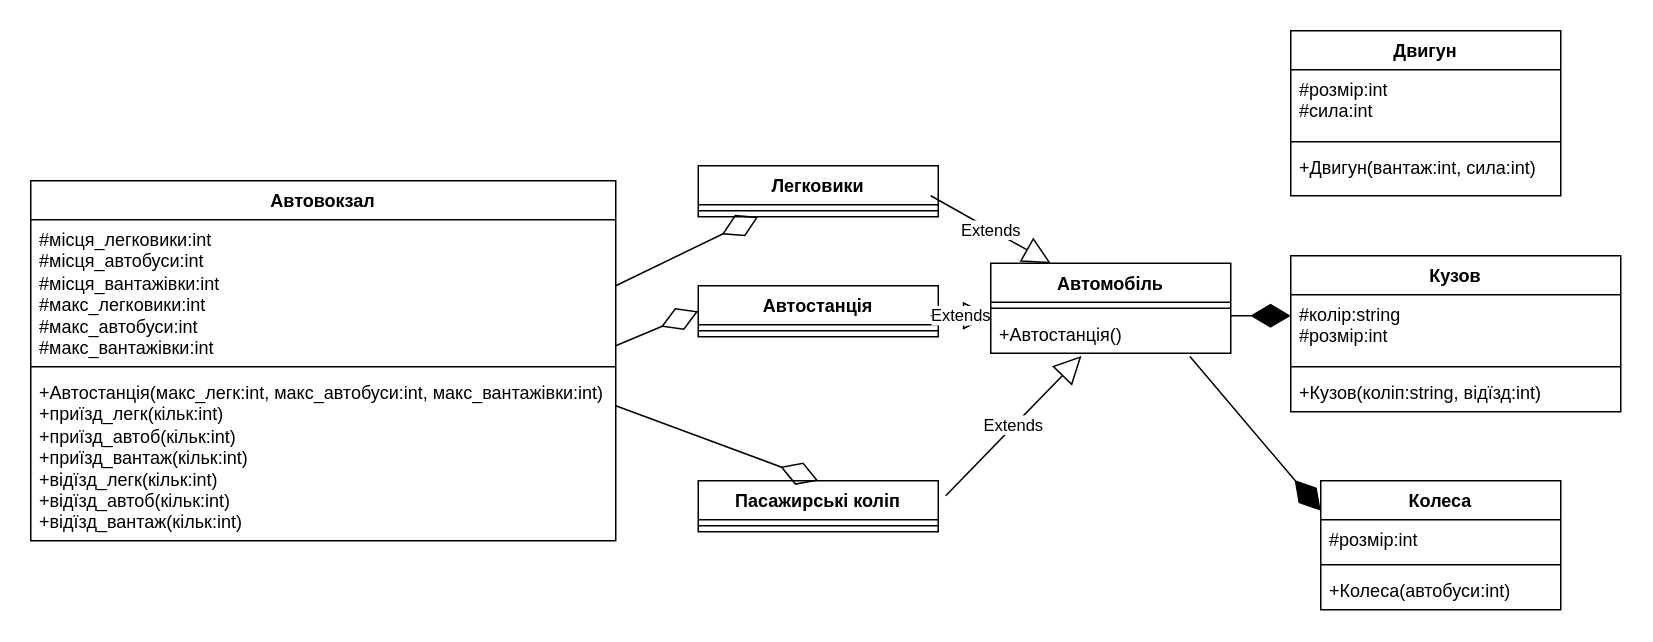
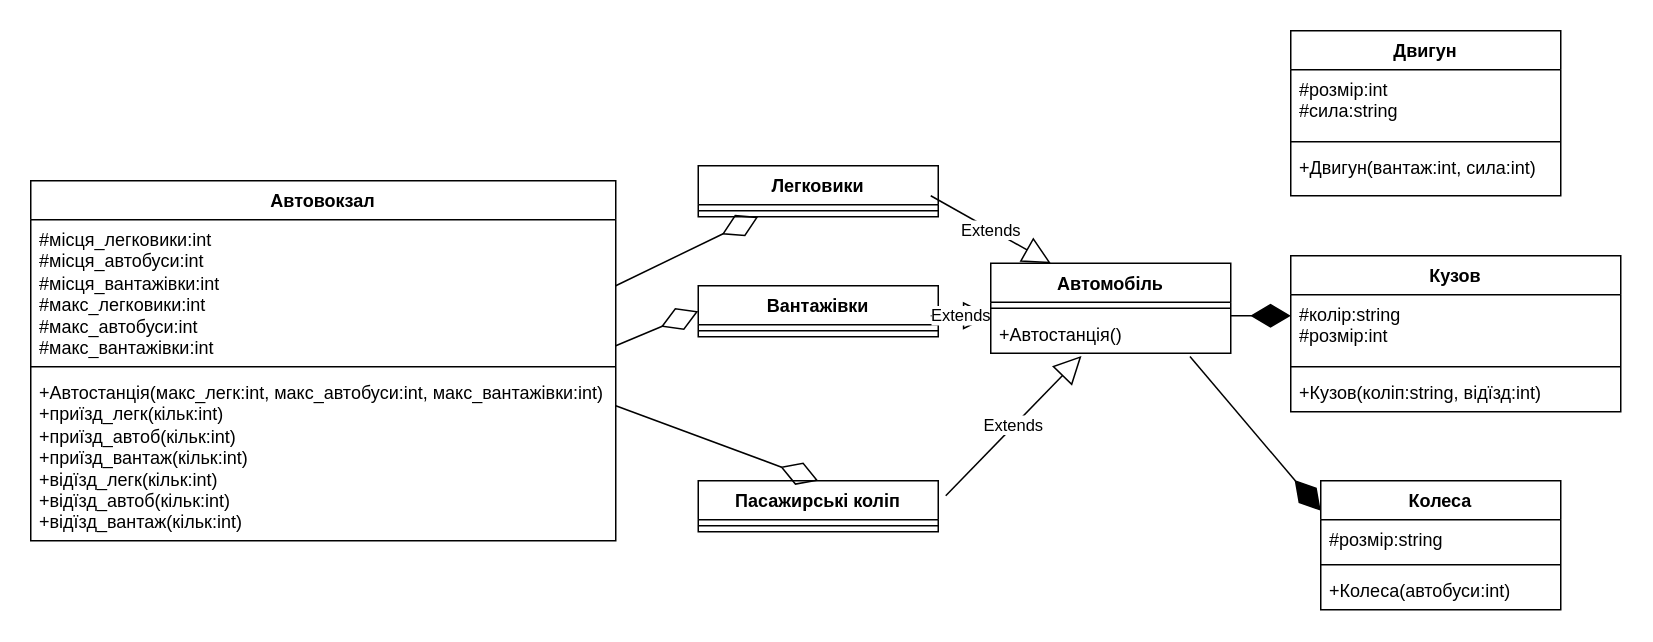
(1351, 102) -> (1356, 102)
(818, 307) -> (818, 307)
(1381, 541) -> (1396, 541)
